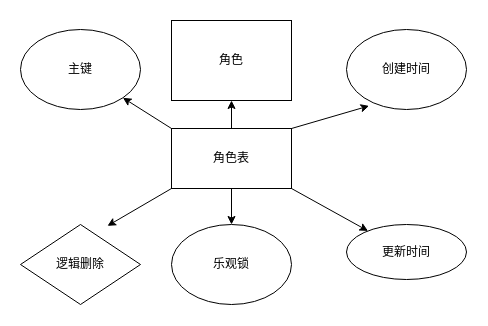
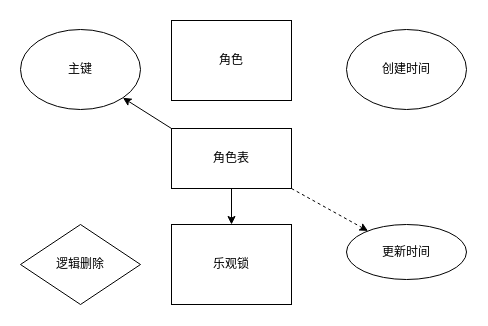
(232, 118) -> none
(327, 118) -> none
(143, 205) -> none
(326, 207) -> (326, 207)
(232, 265) -> (232, 265)
